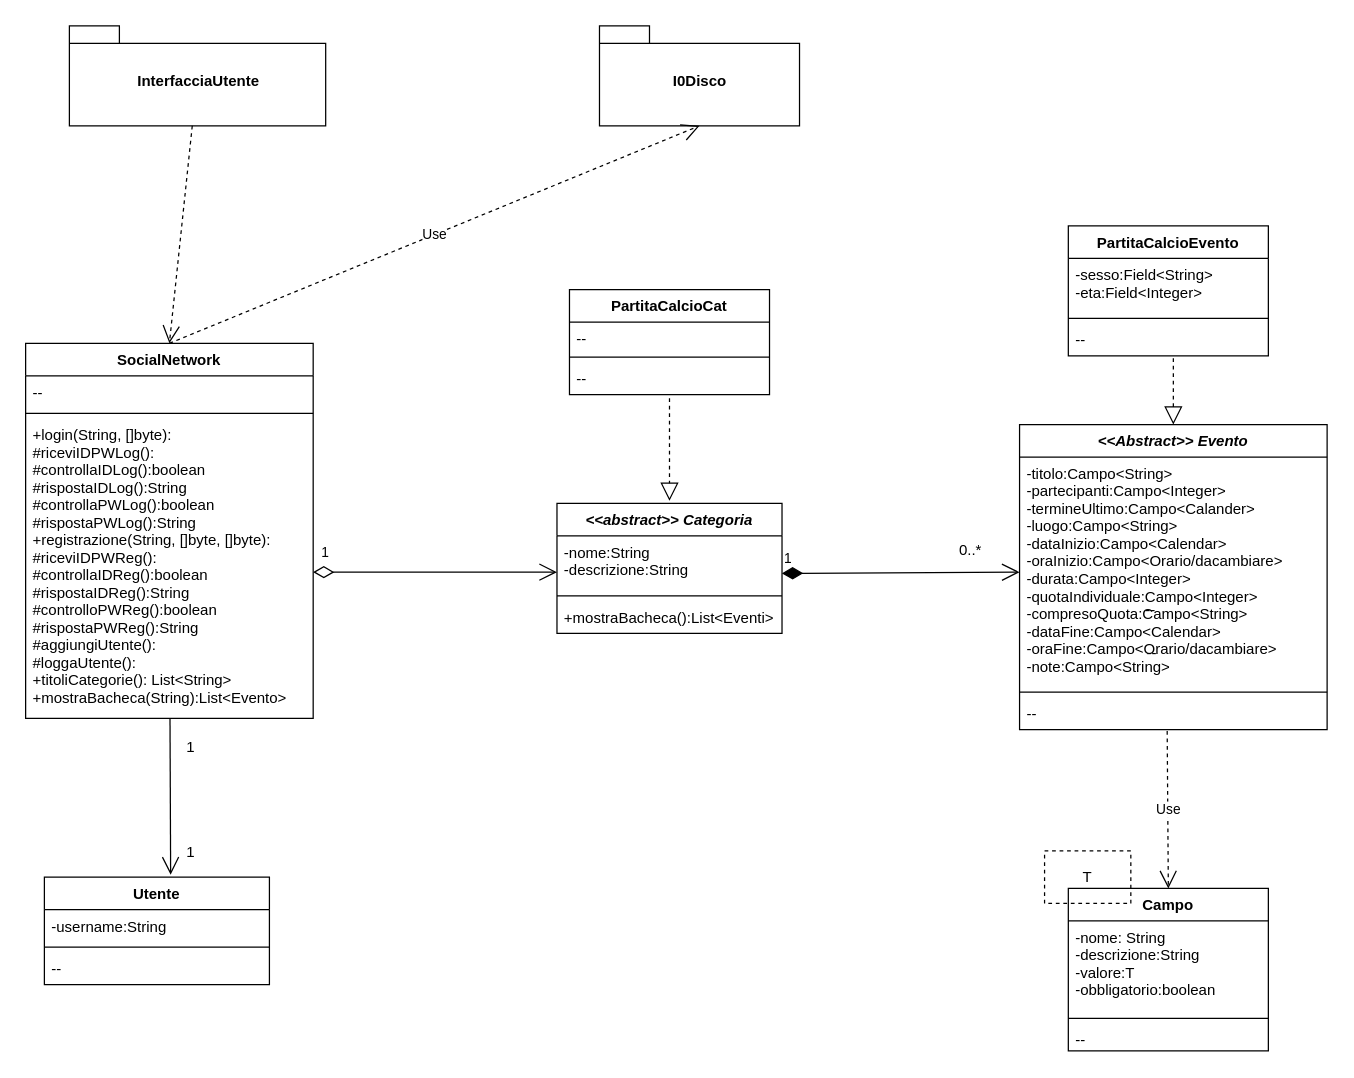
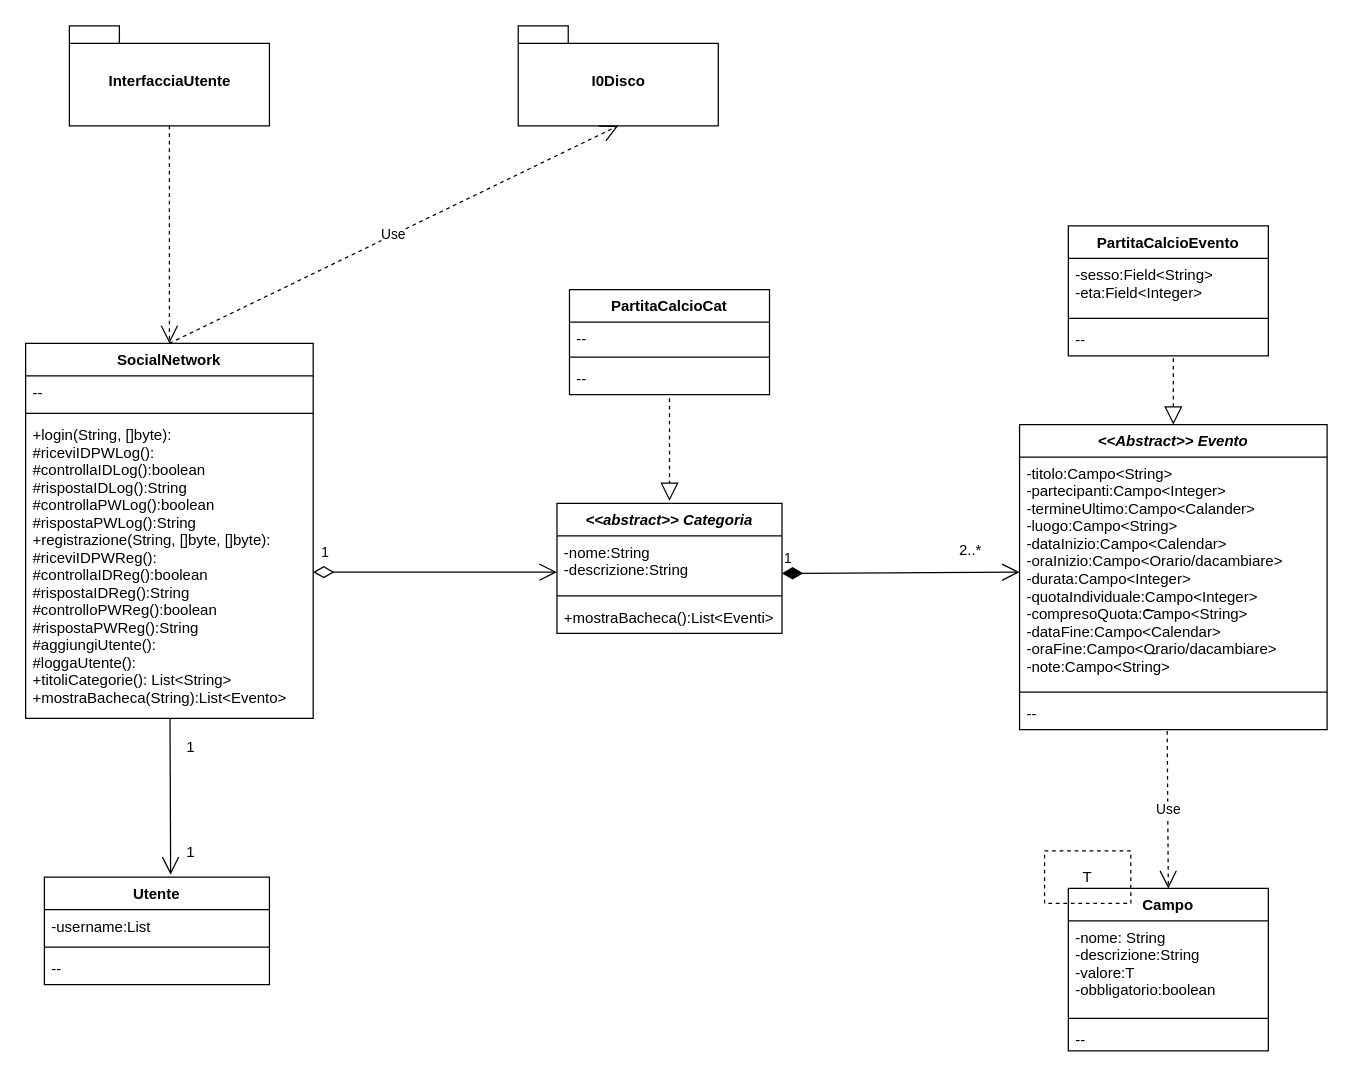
(198, 76) -> (169, 76)
(699, 76) -> (618, 76)
(972, 551) -> (972, 551)
(115, 926) -> (106, 926)
